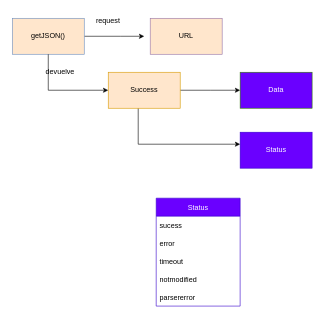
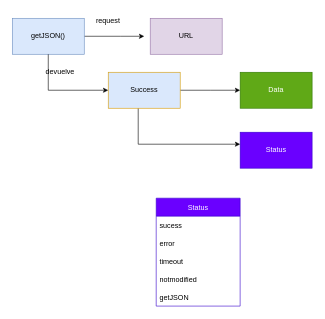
(48, 36) -> (48, 36)
(186, 36) -> (186, 36)
(144, 90) -> (144, 90)
(276, 90) -> (276, 90)
(182, 298) -> (174, 298)
